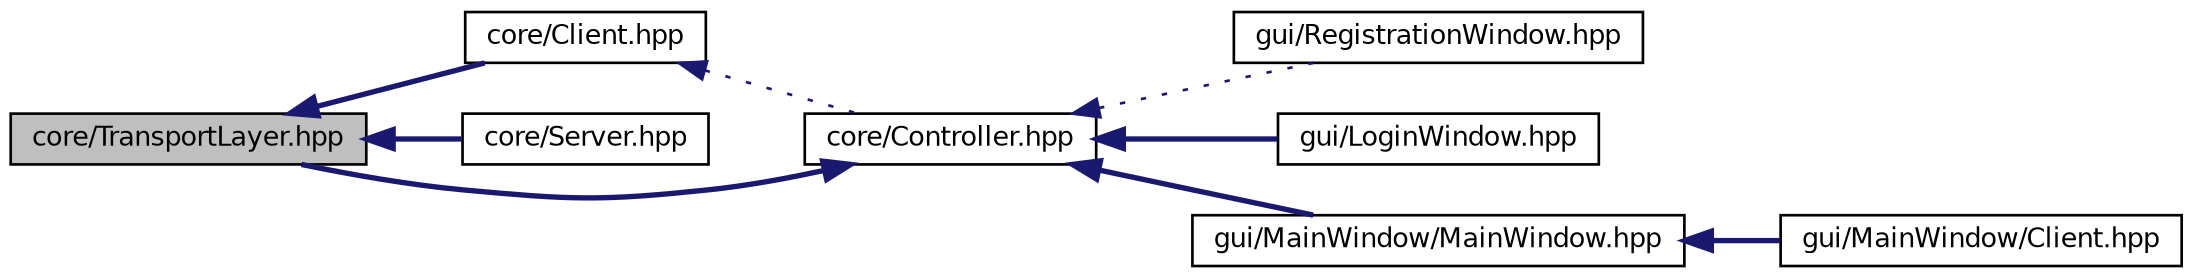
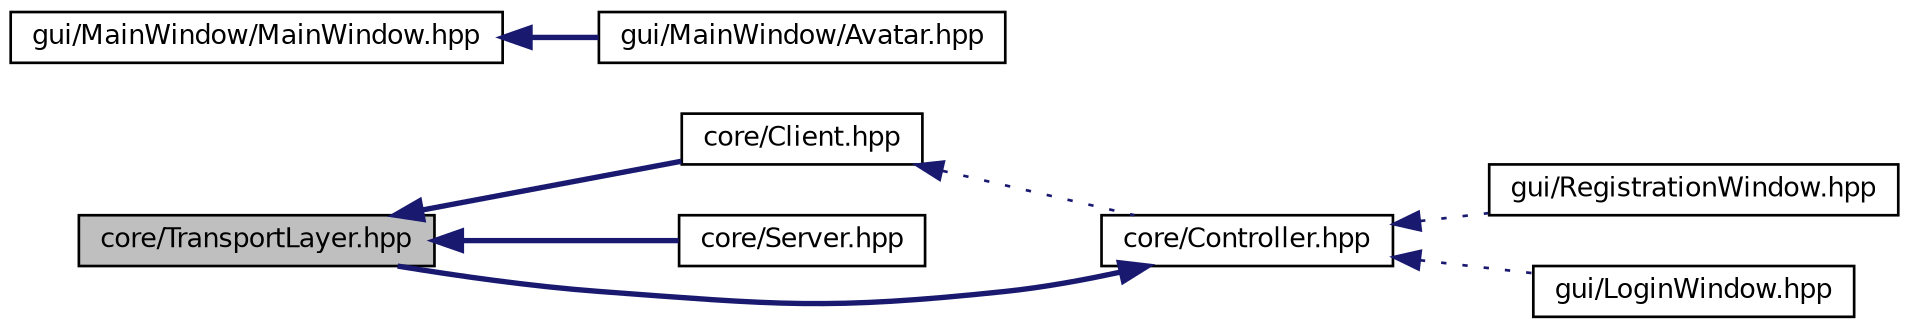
(1201, 139) -> (1477, 267)
(1206, 193) -> none
(1981, 241) -> (802, 37)
